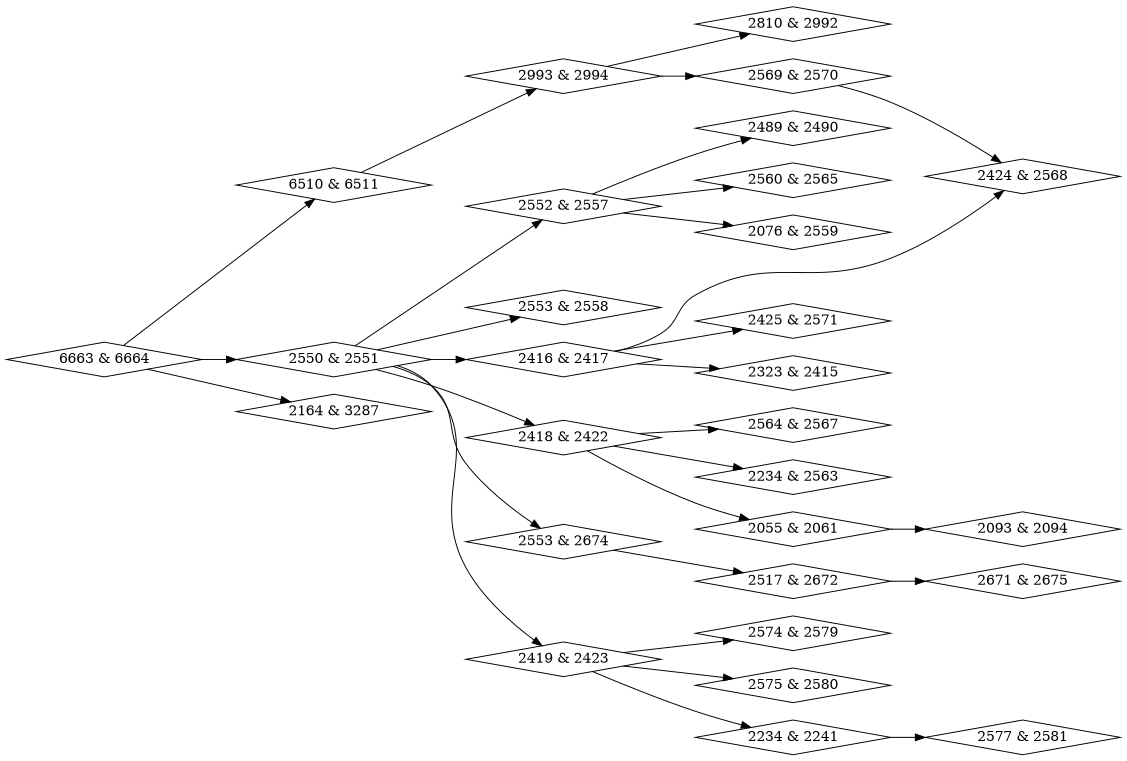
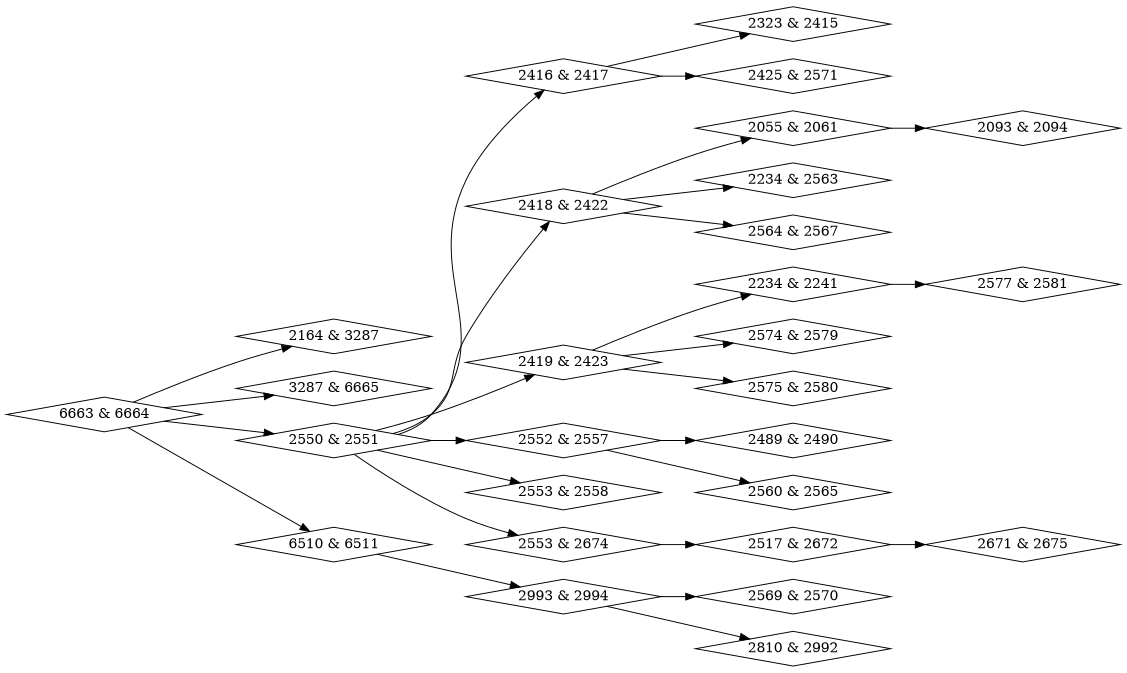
(1023, 176) -> none
(793, 232) -> none
none -> (334, 388)
